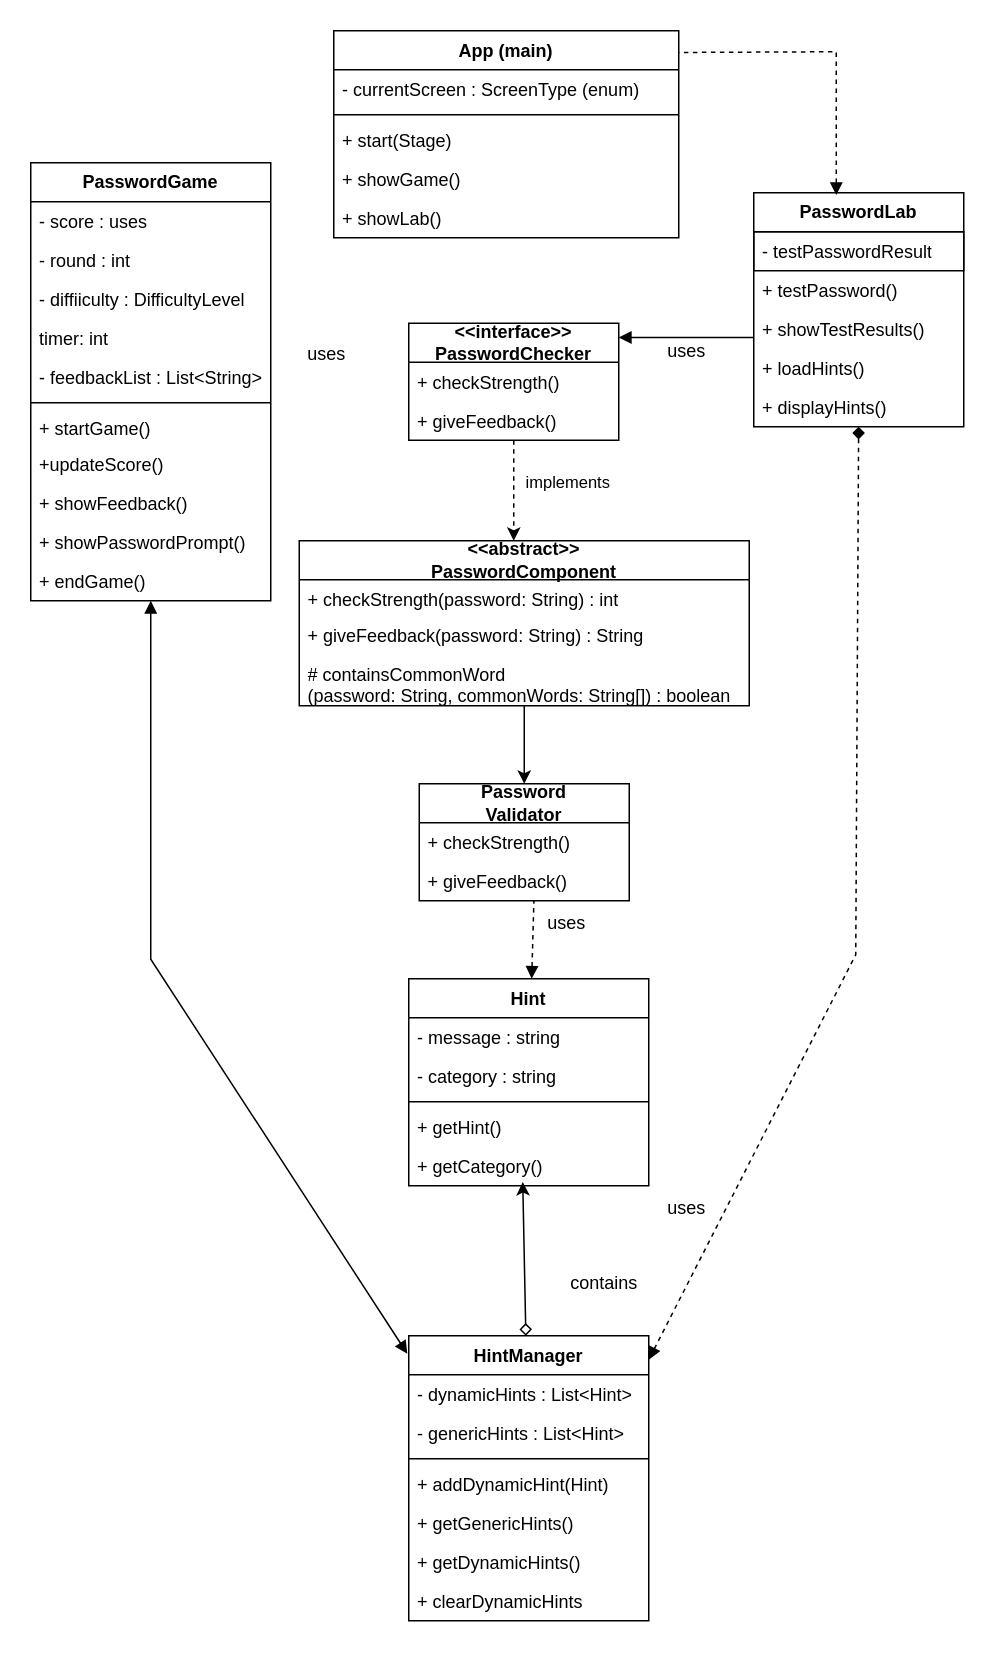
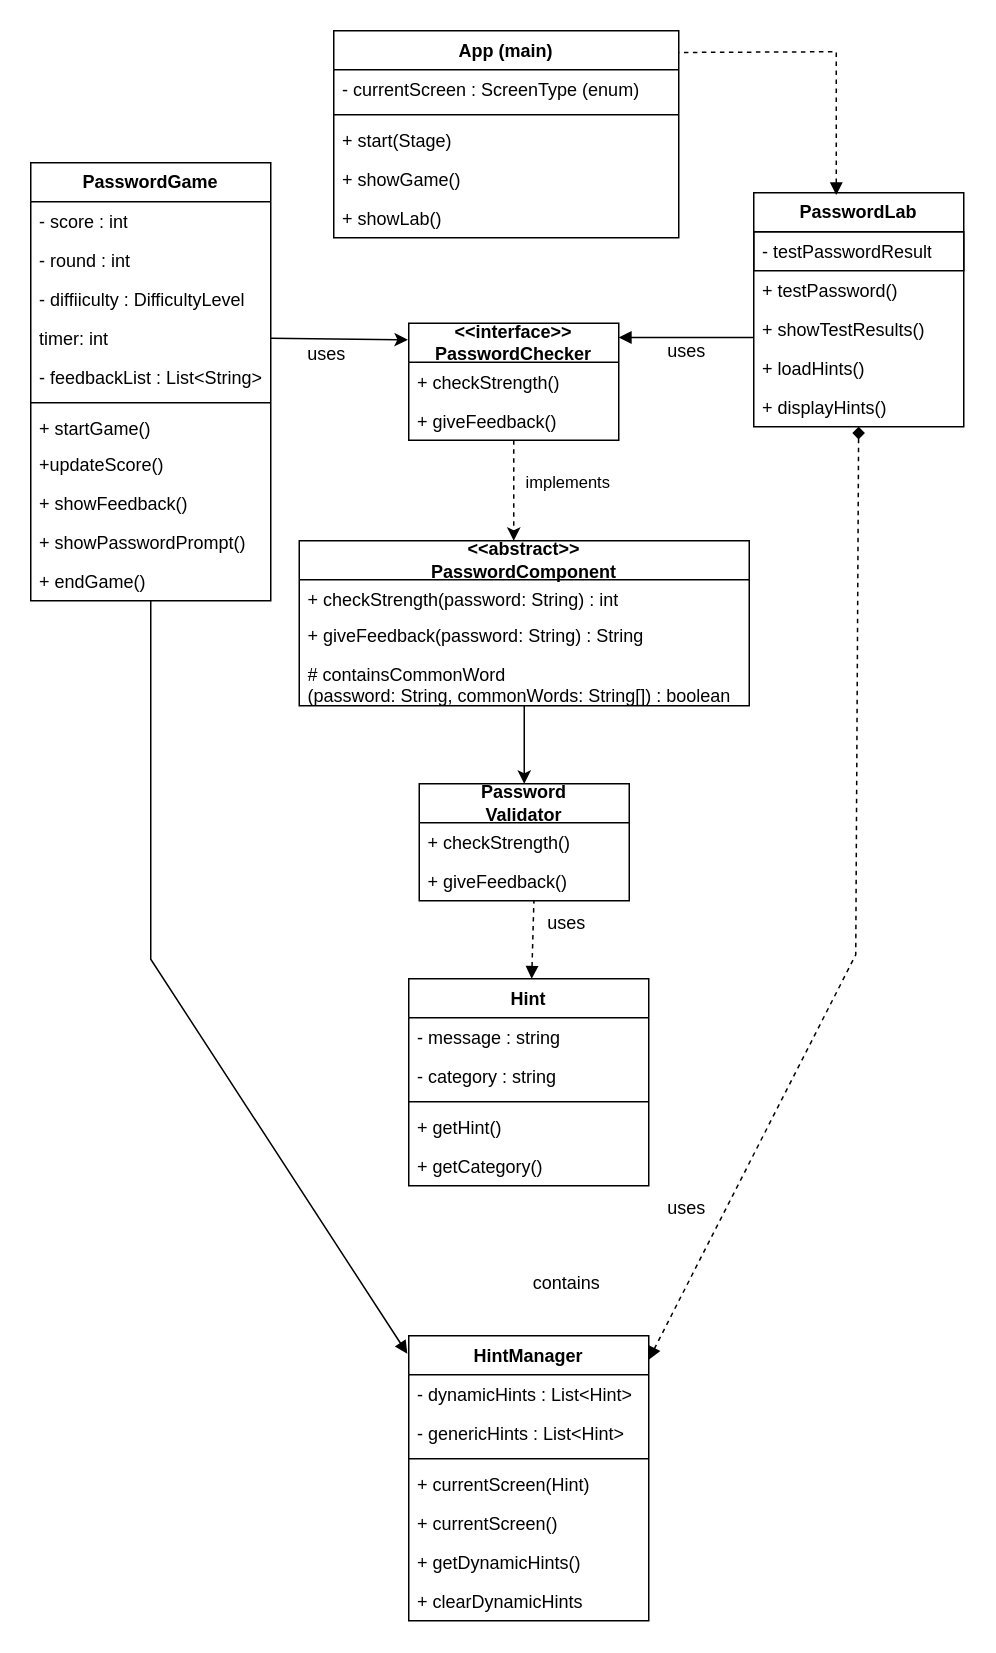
(101, 223) -> (94, 223)
none -> (334, 339)
(151, 614) -> (151, 608)
(524, 1258) -> none
(604, 1283) -> (566, 1283)
(519, 1486) -> (519, 1486)
(506, 1525) -> (501, 1525)
